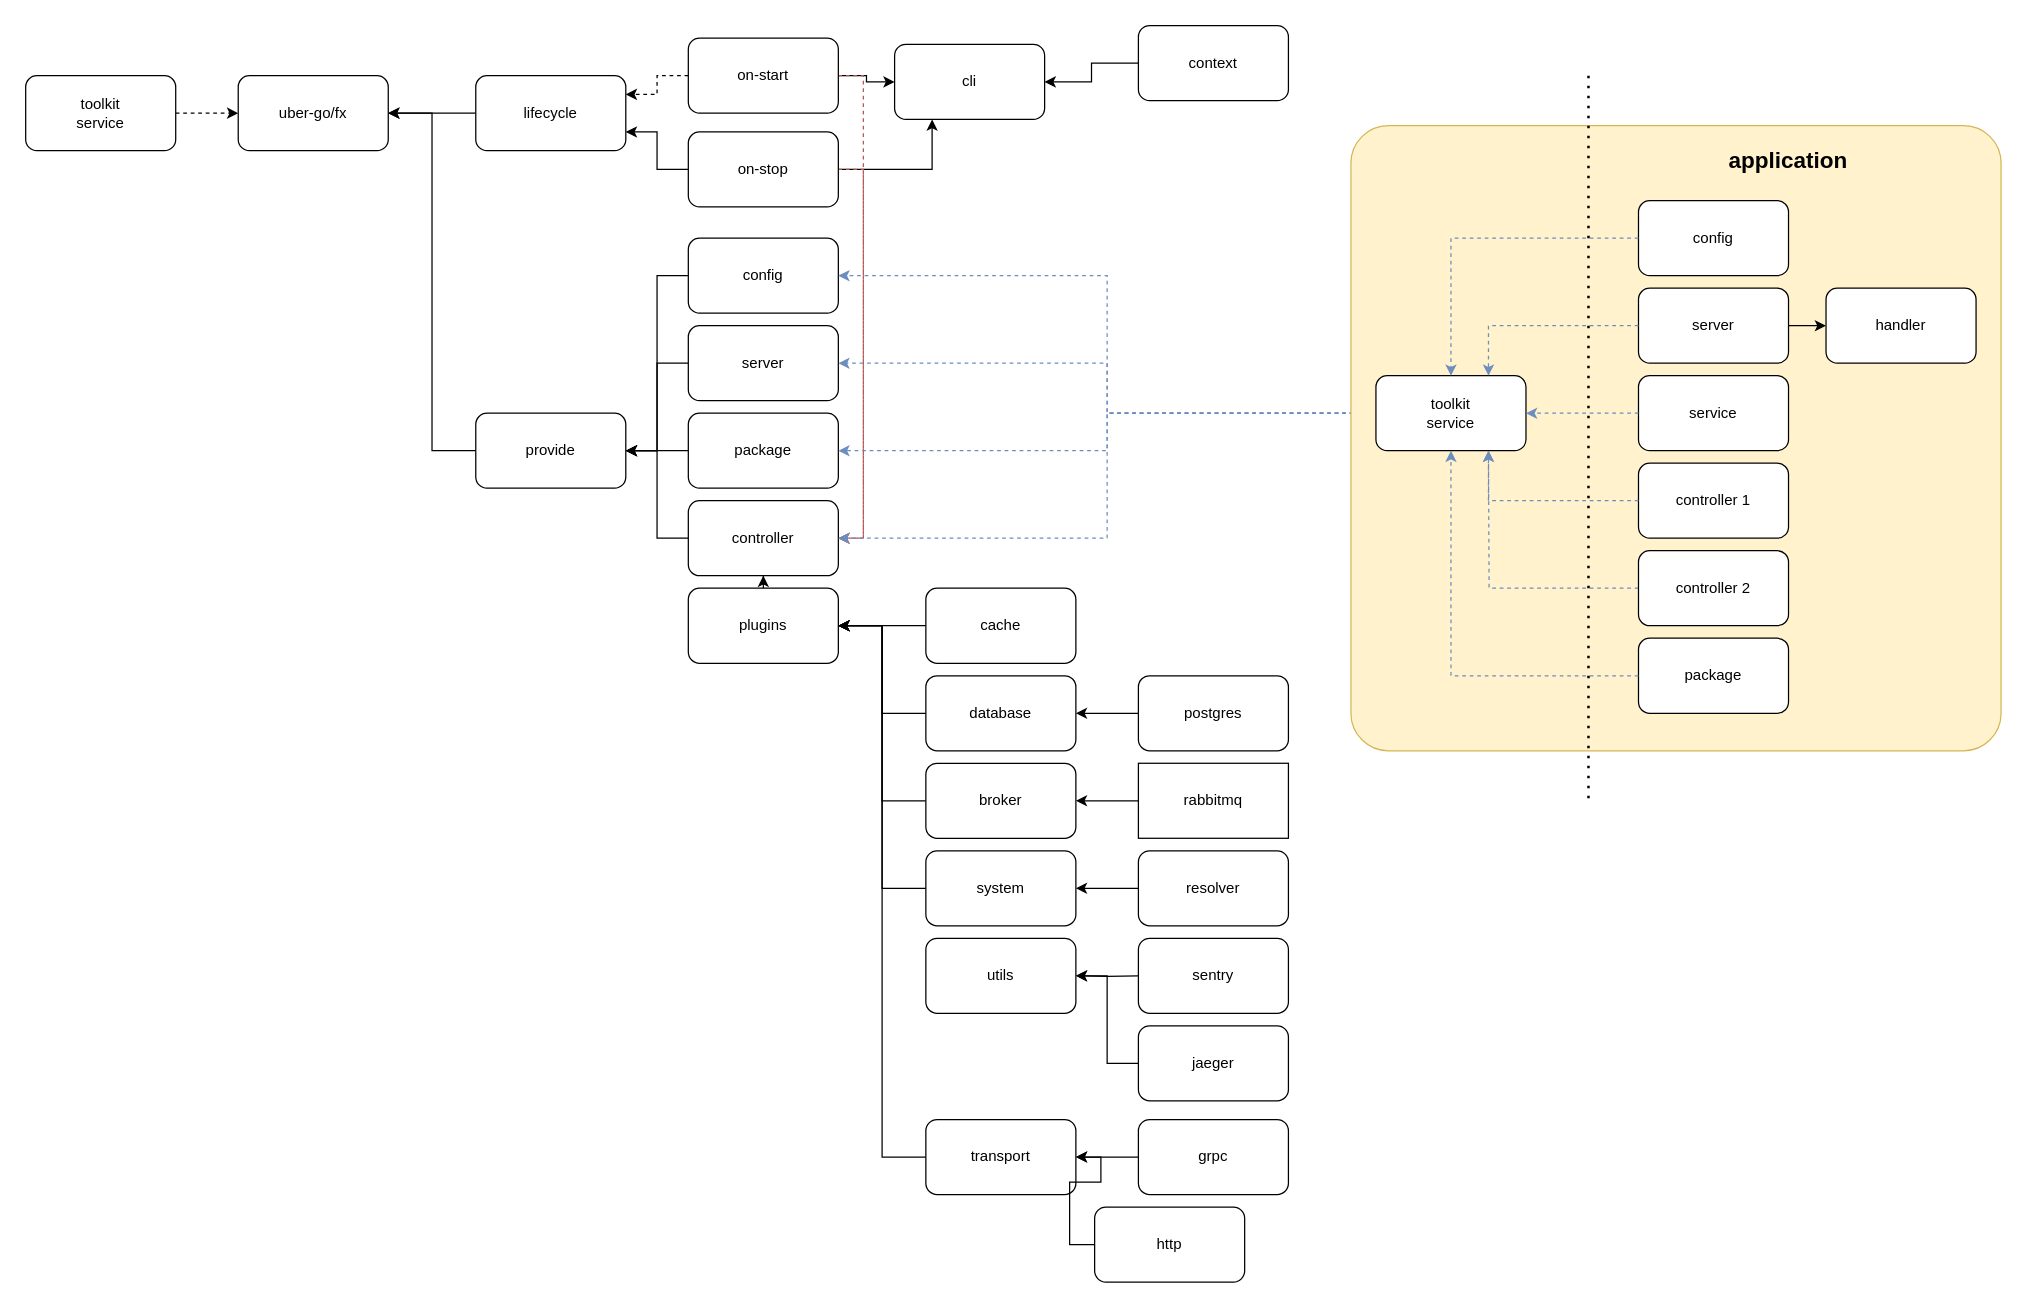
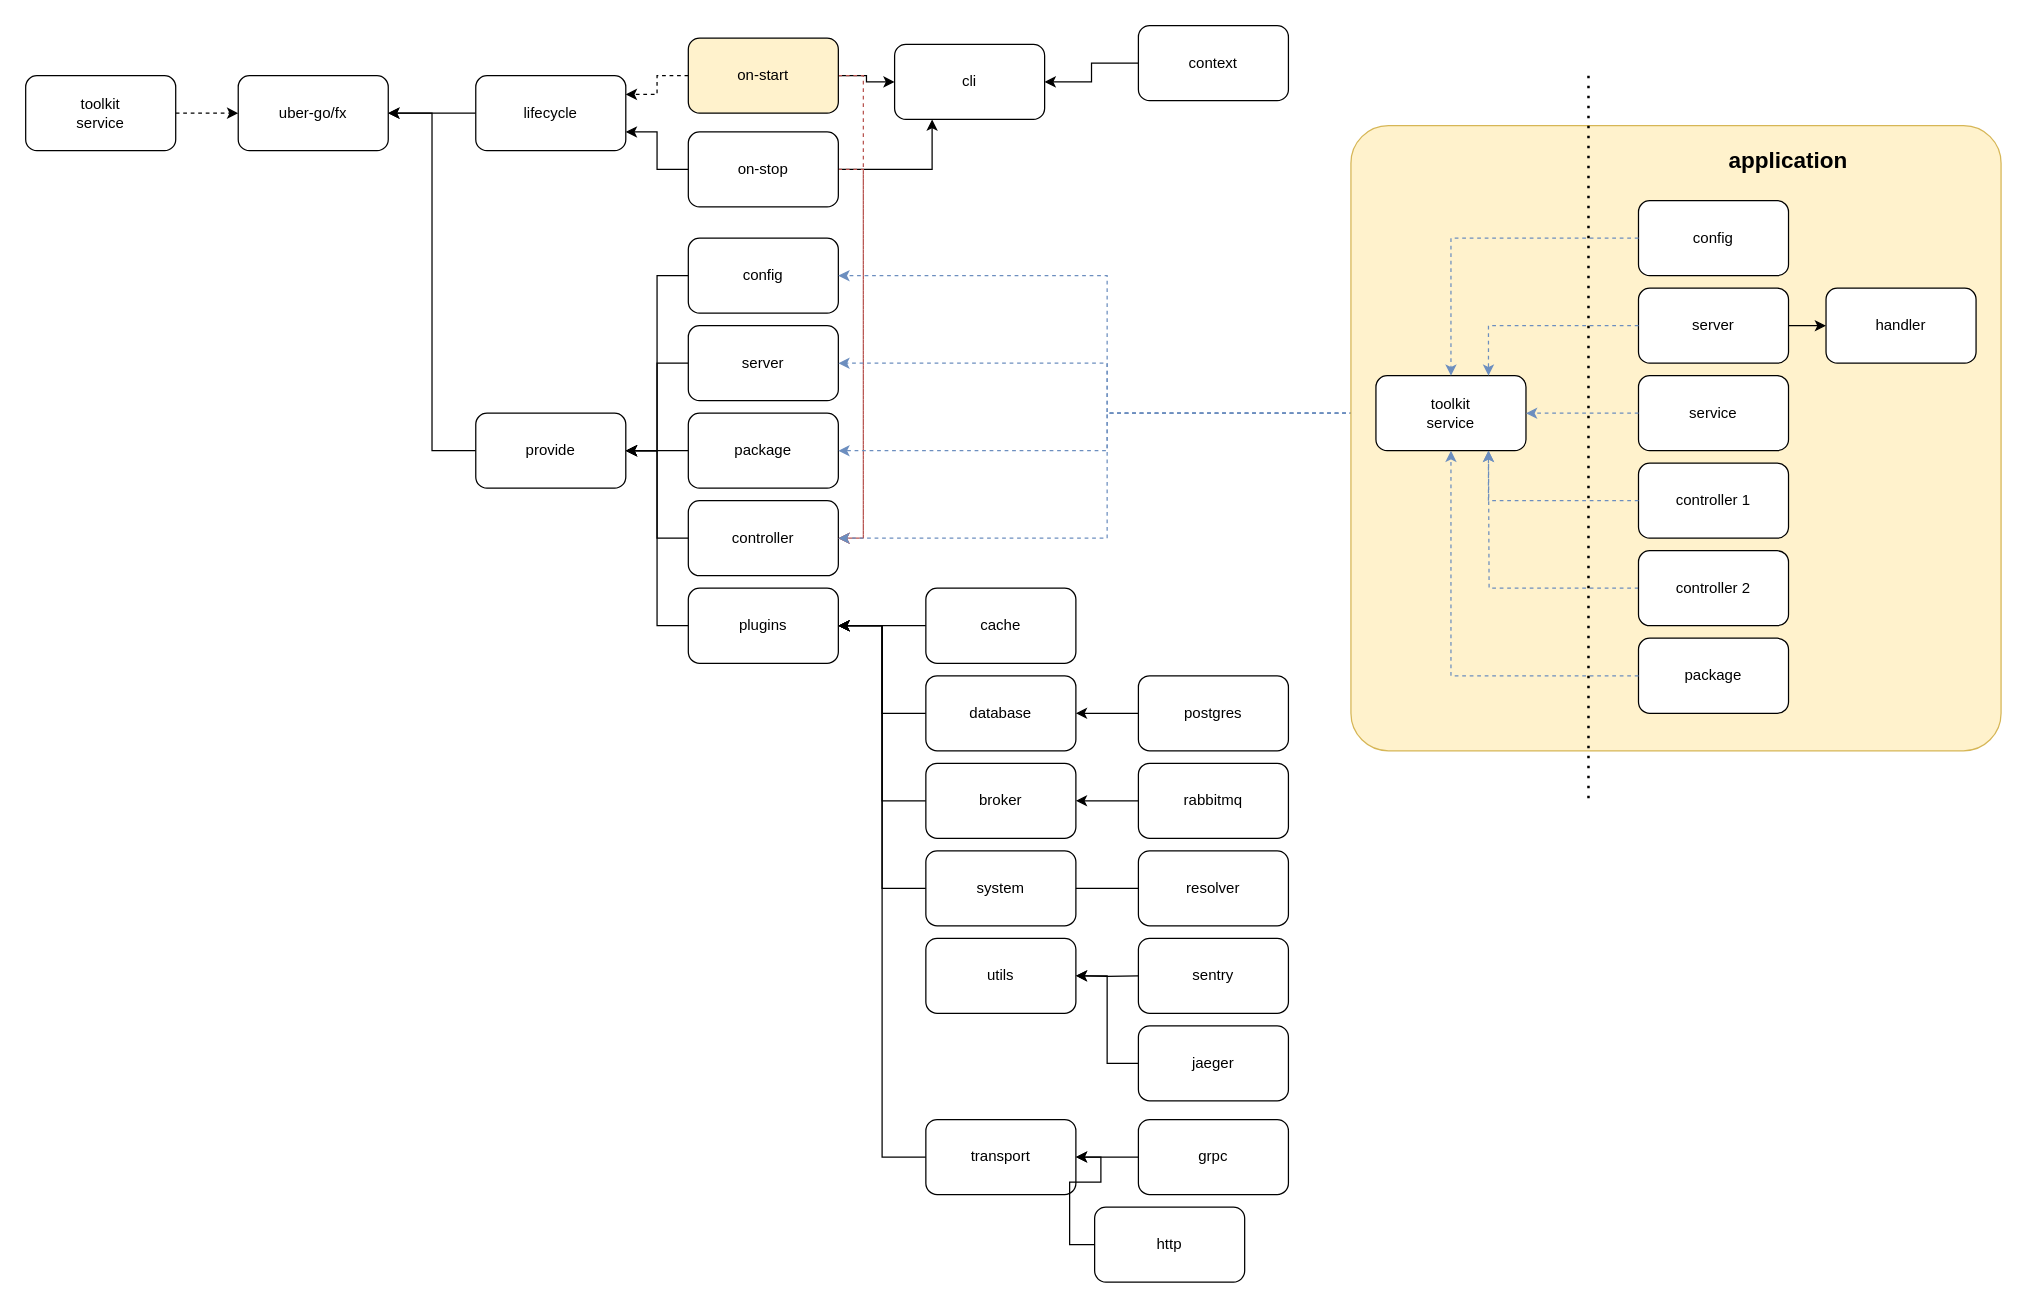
(763, 76) -> (763, 76)
(763, 581) -> (657, 599)
(1213, 801) -> (1213, 801)
(1086, 888) -> (1082, 888)
